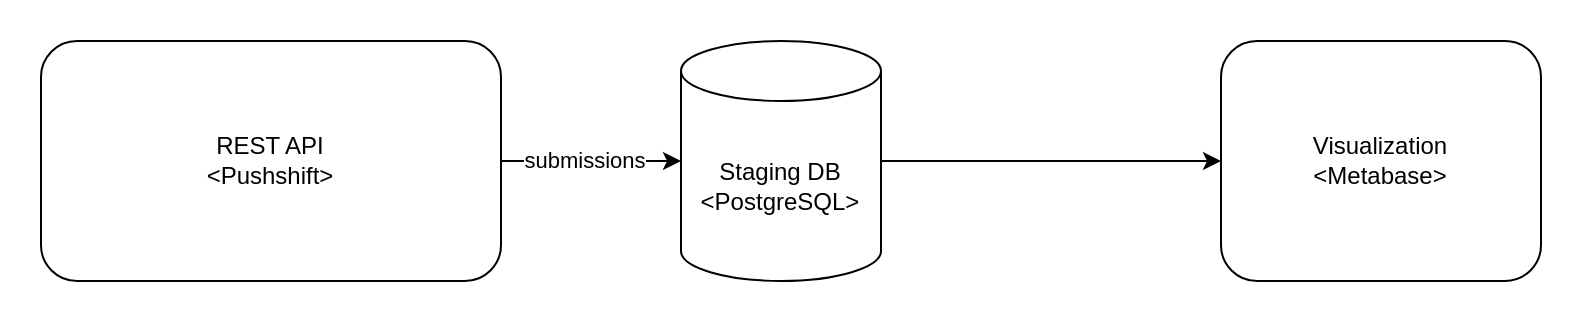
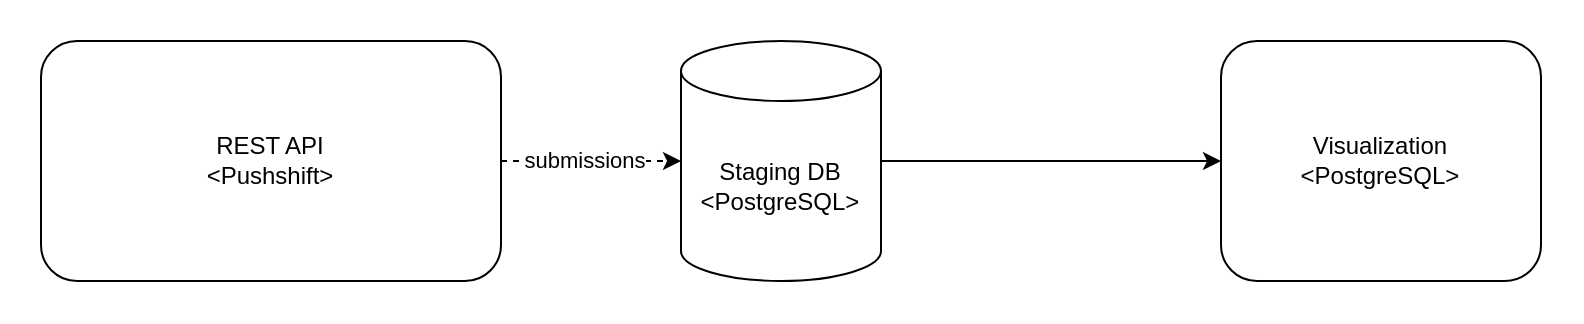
(514, 161) -> (514, 161)
(1381, 161) -> (1381, 161)
